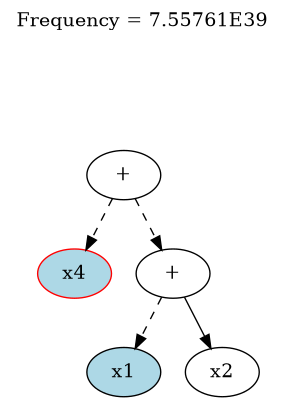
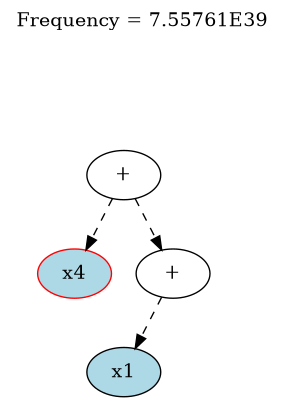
(222, 372) -> none
